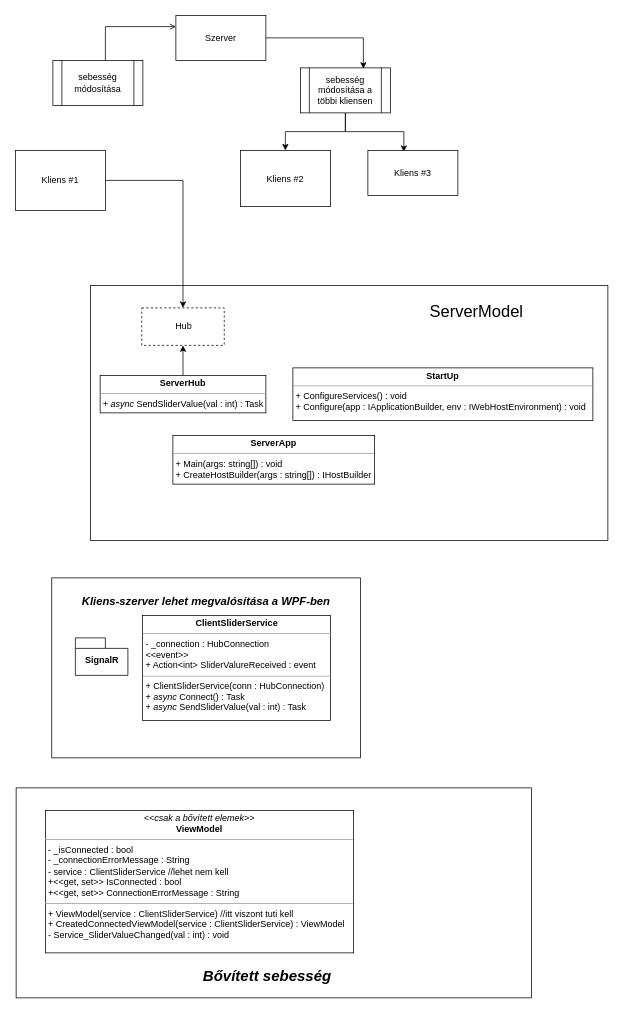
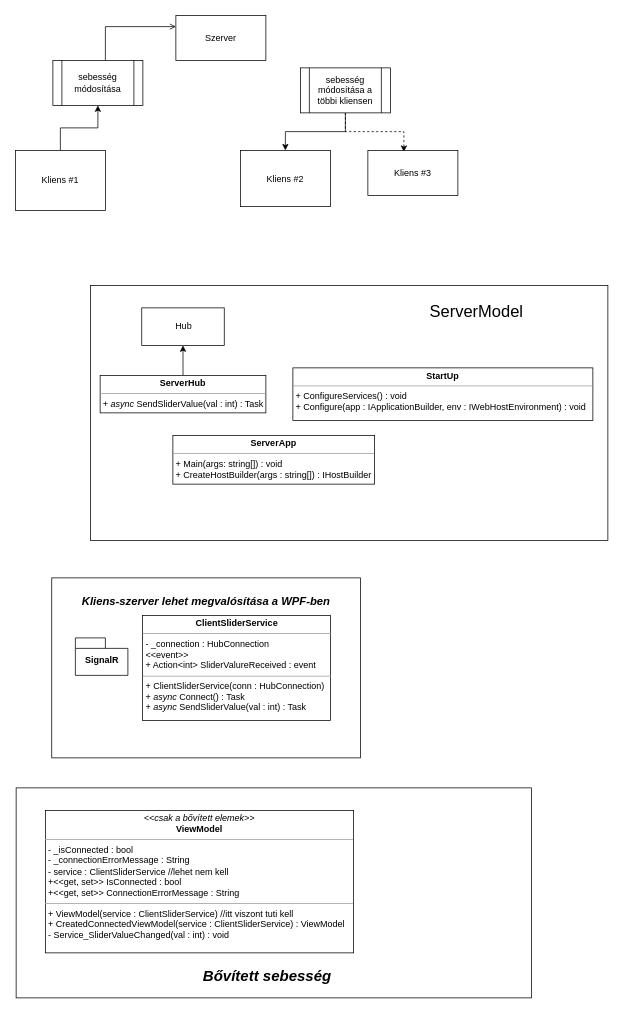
(363, 49) -> none
(382, 132) -> (382, 132)
(145, 180) -> (60, 138)
(183, 327) -> (183, 327)
